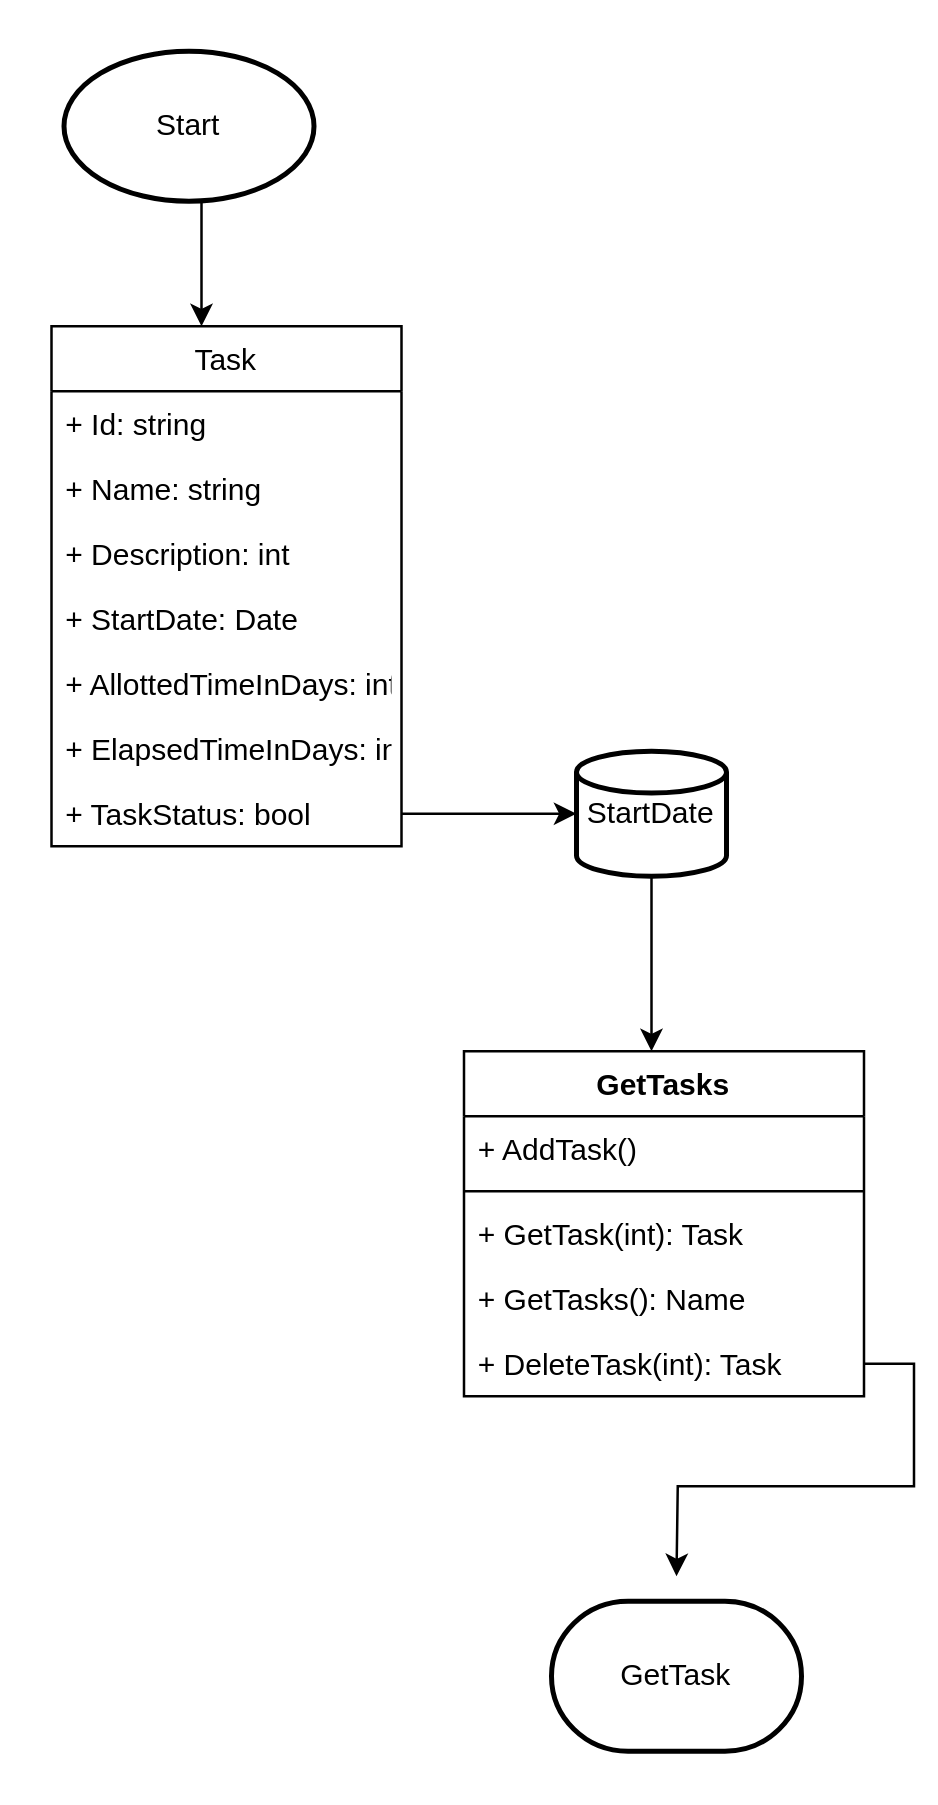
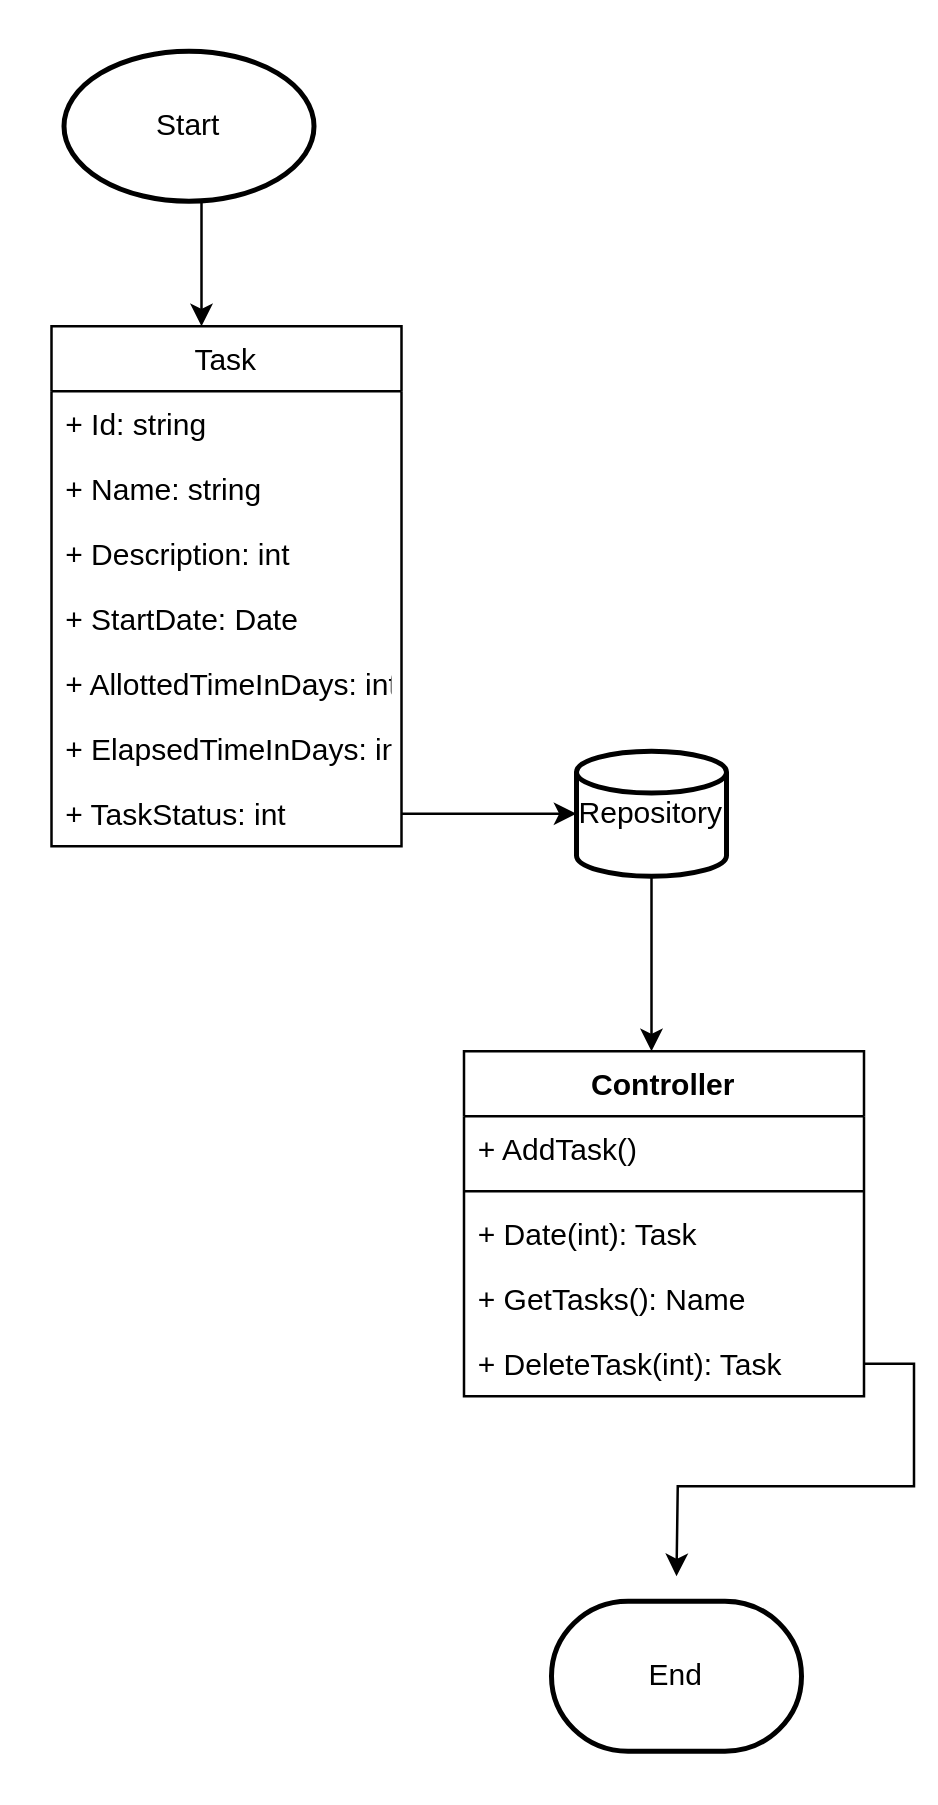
(651, 814) -> (651, 814)
(201, 815) -> (192, 815)
(663, 1085) -> (663, 1085)
(630, 1235) -> (605, 1235)
(676, 1676) -> (676, 1676)
